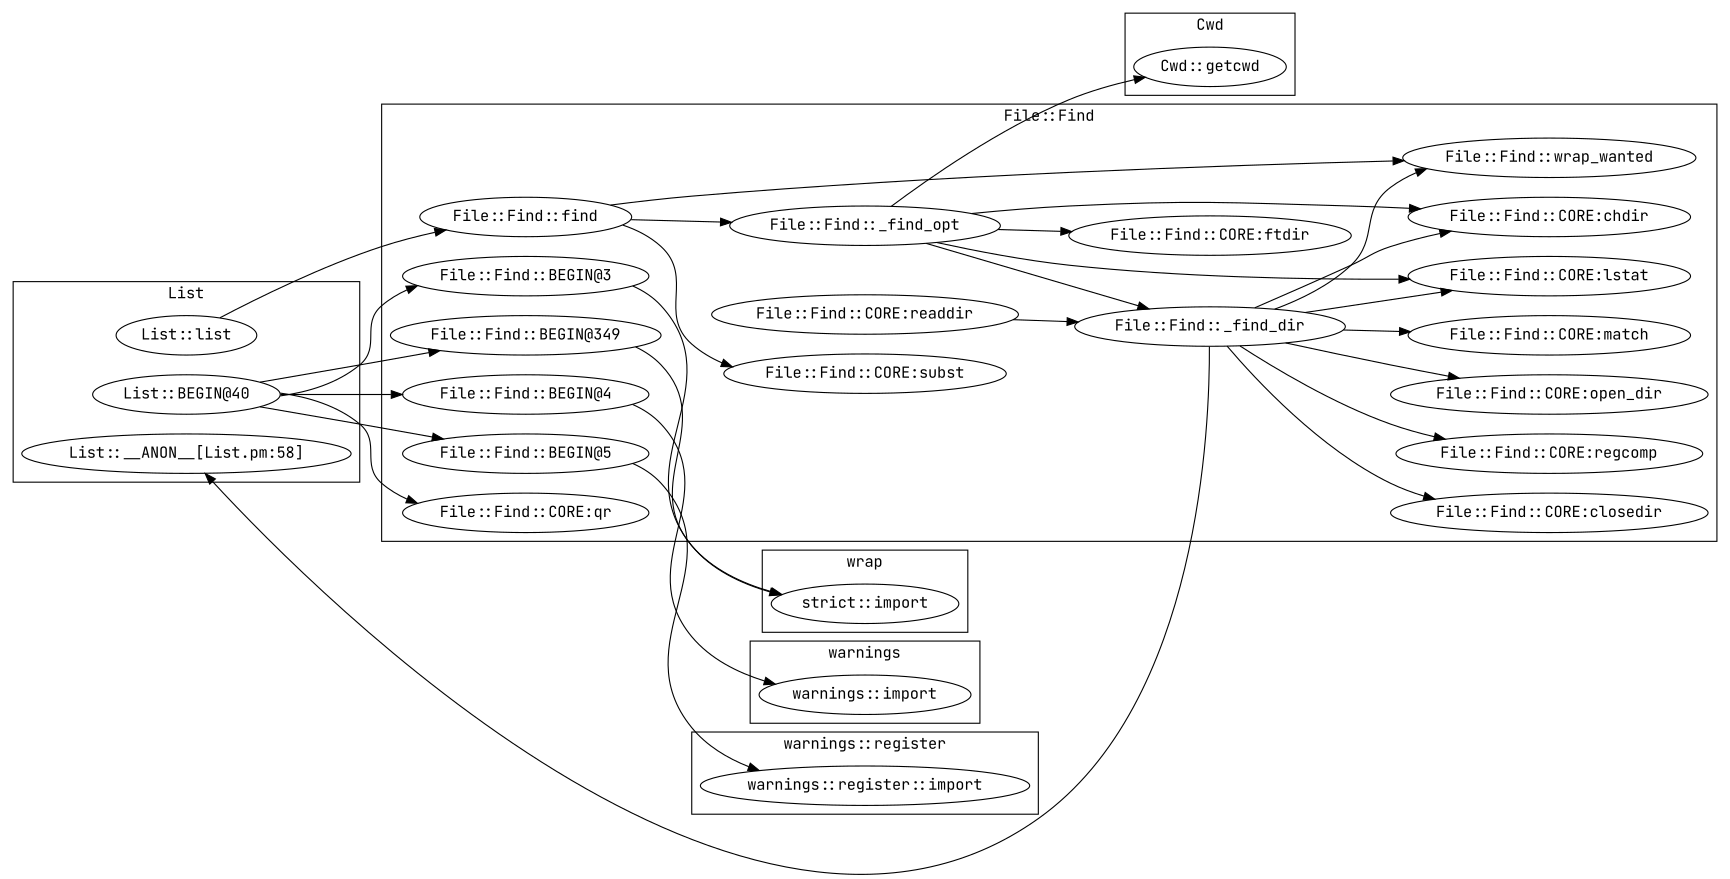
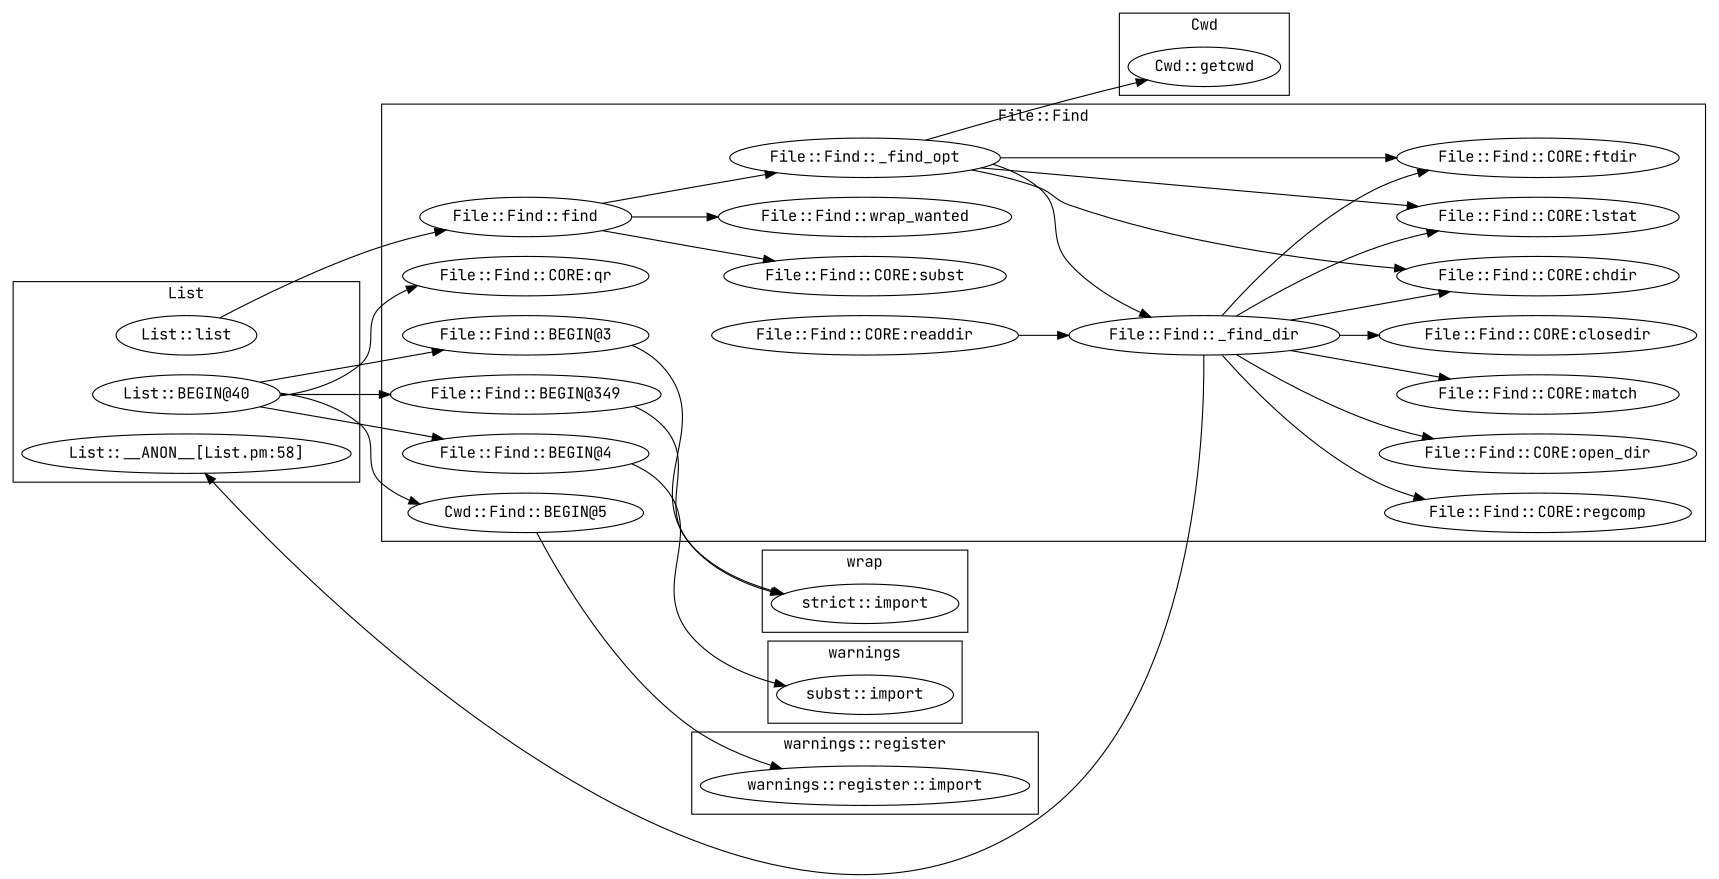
(1363, 249) -> (1311, 231)
(526, 454) -> (526, 513)
(865, 695) -> (865, 695)
